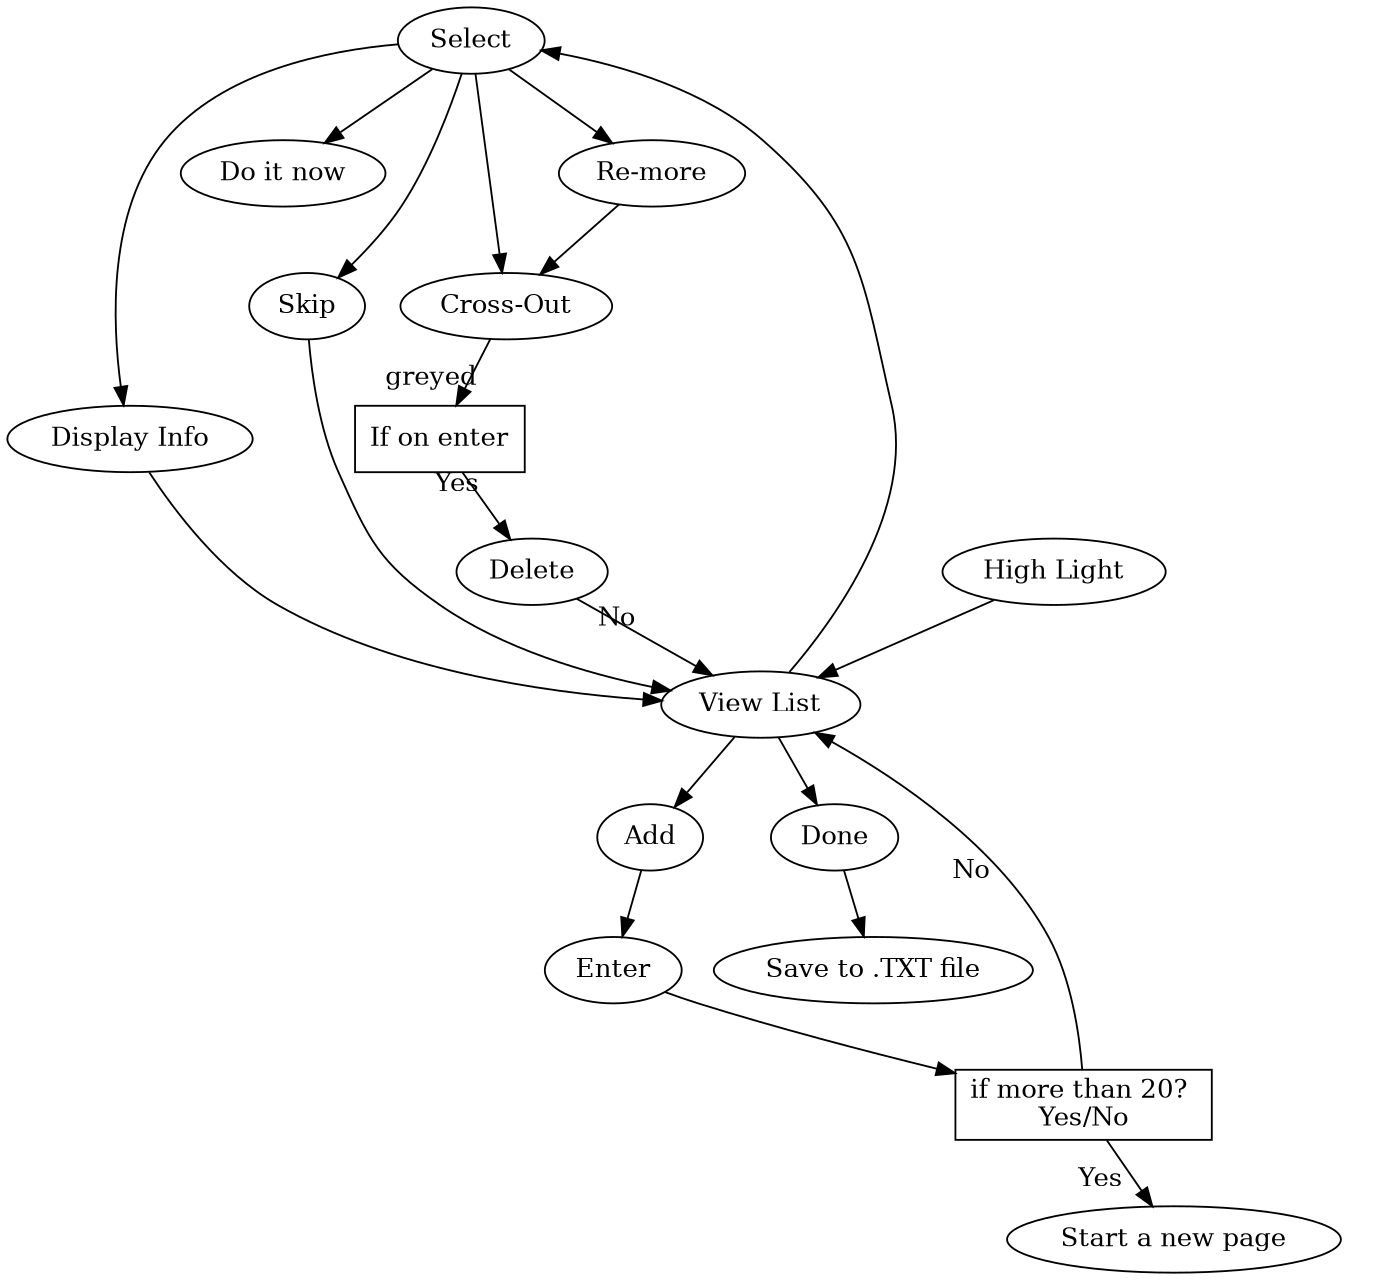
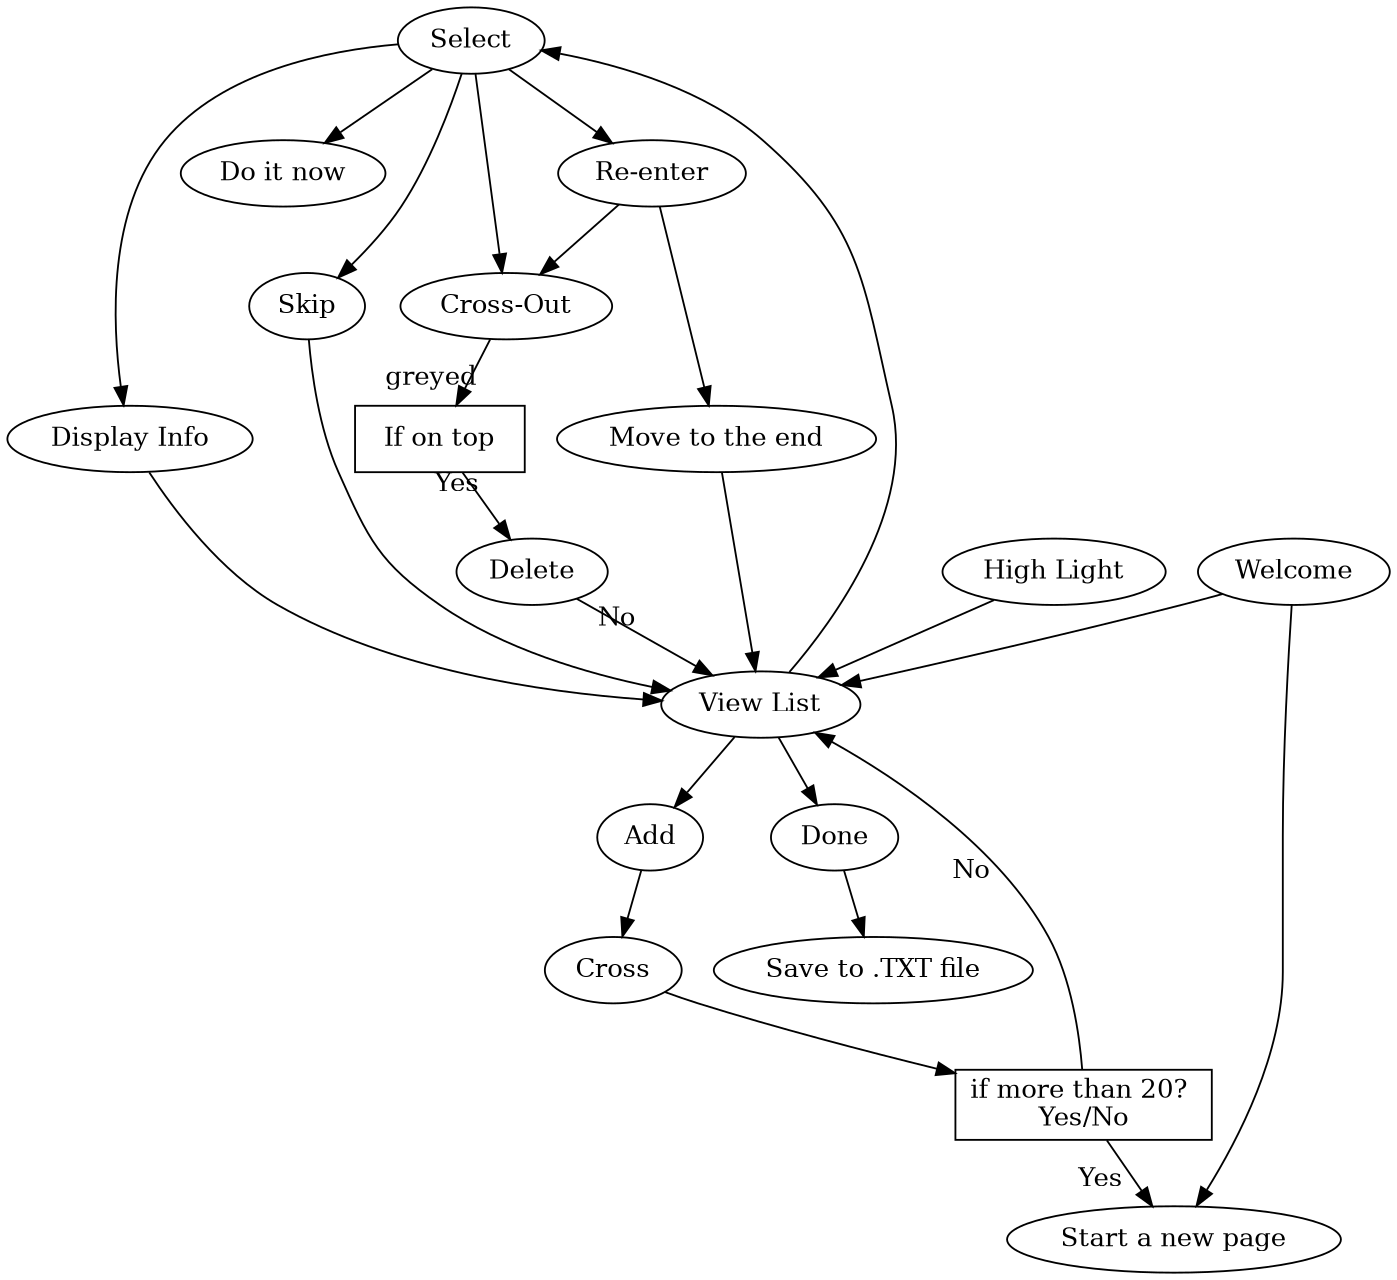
(652, 173) -> (652, 173)
(440, 439) -> (440, 439)
none -> (717, 439)
none -> (1294, 572)
(613, 970) -> (613, 970)
